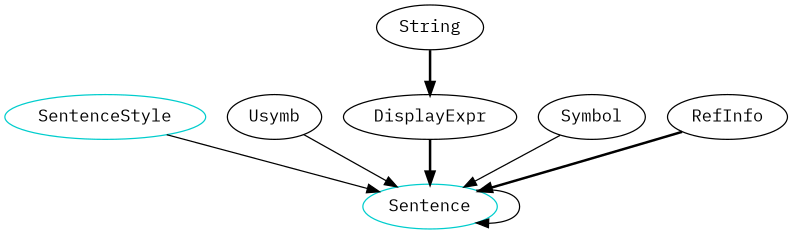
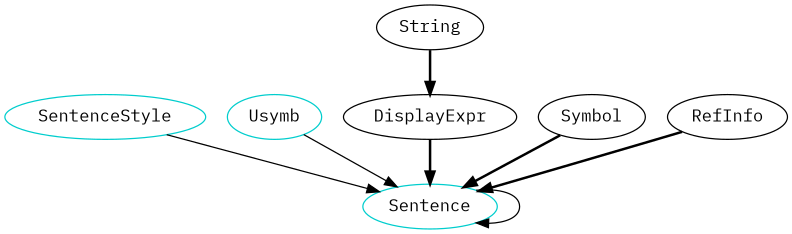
(275, 117) -> (275, 117)
(518, 158) -> (518, 158)
